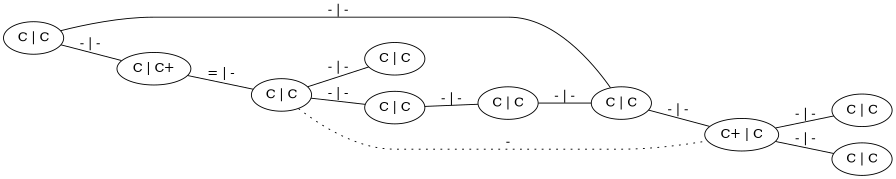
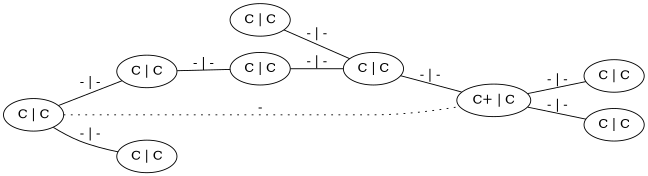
(154, 69) -> none
